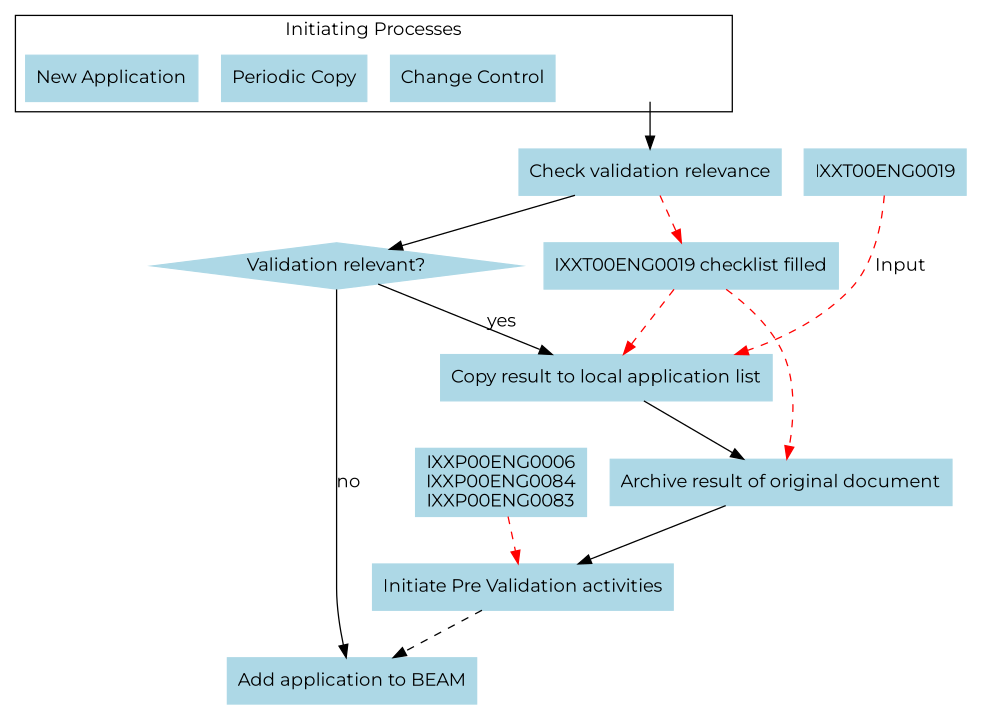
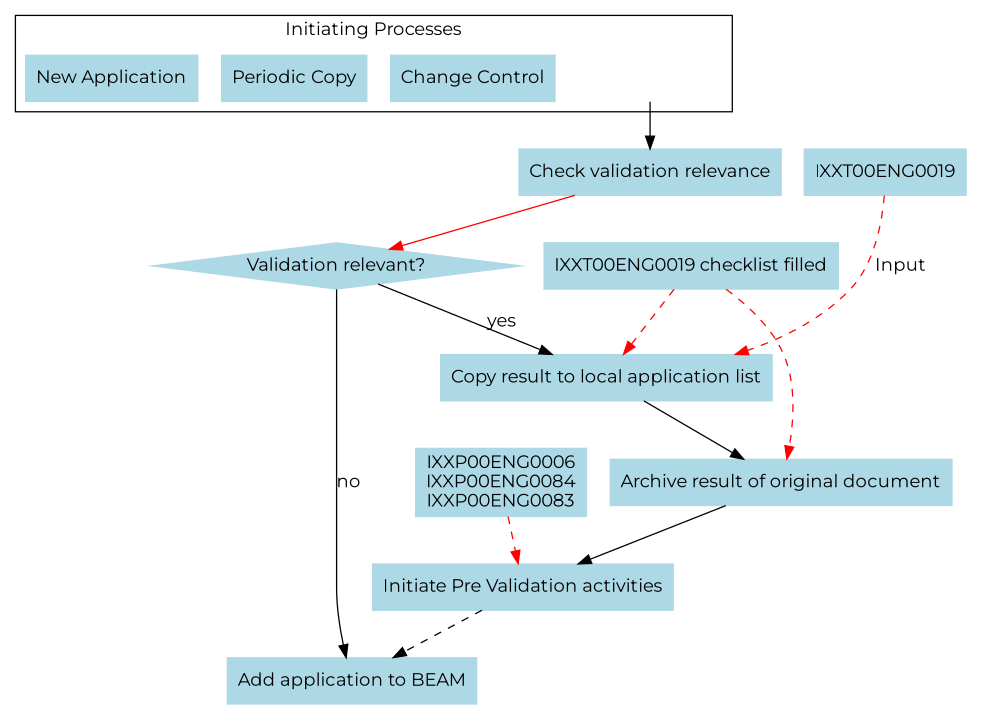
(668, 214) -> none
(488, 220) -> (488, 220)
